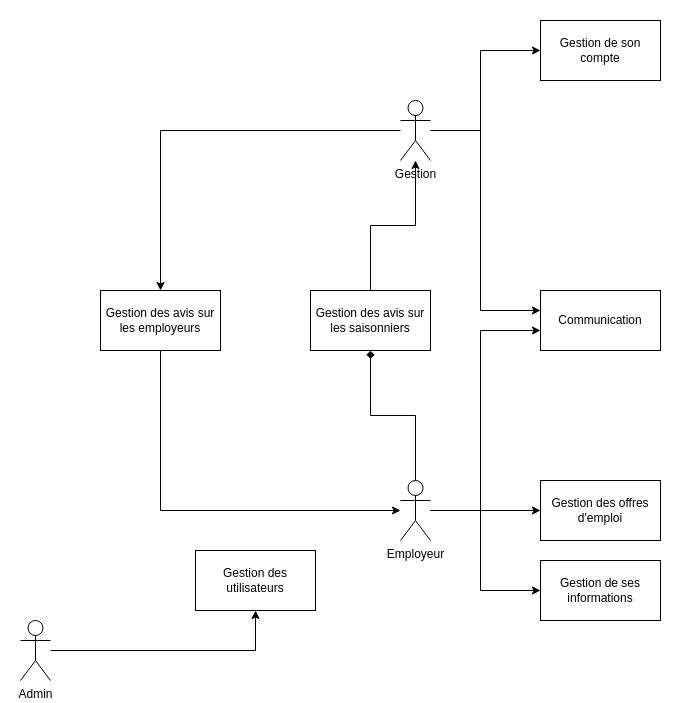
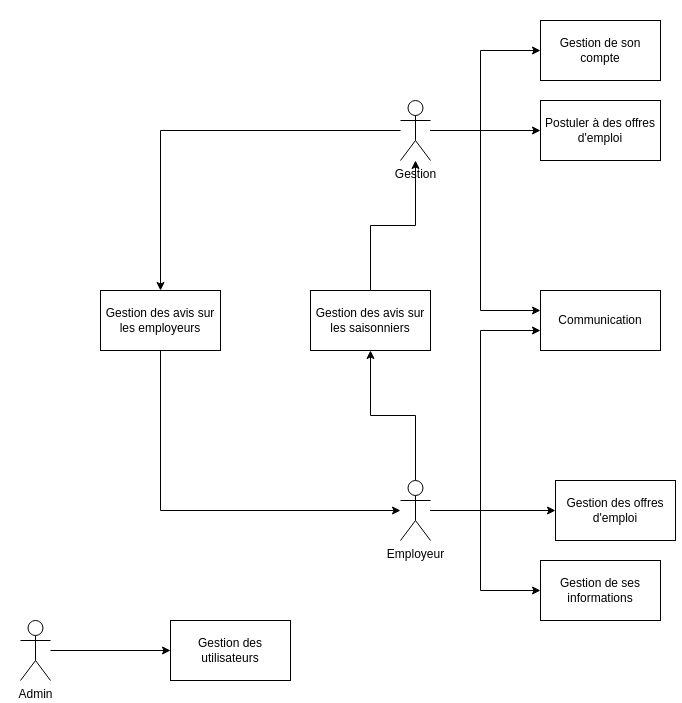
none -> (508, 131)
none -> (601, 131)
(371, 359) -> (371, 358)
(601, 511) -> (616, 511)
(256, 581) -> (231, 651)
